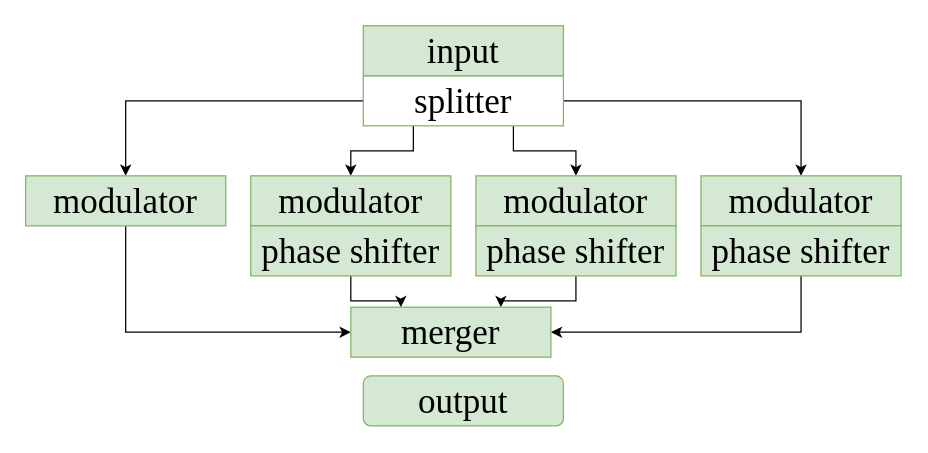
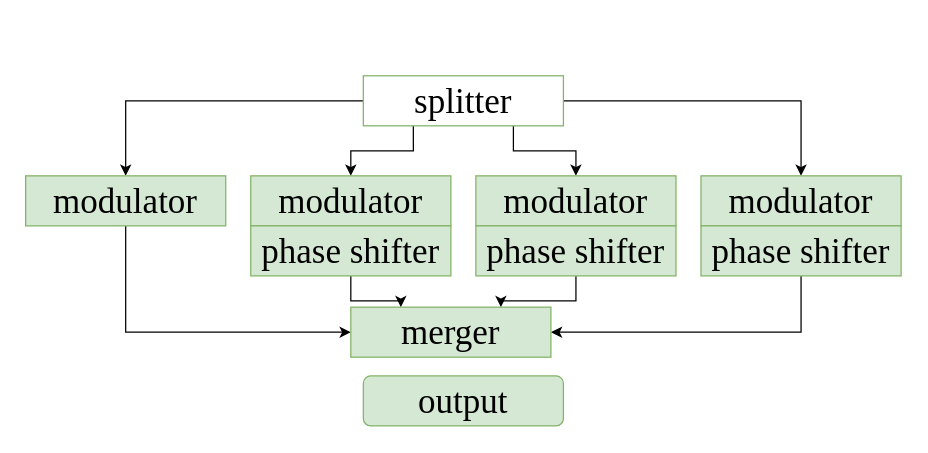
(463, 51) -> none
